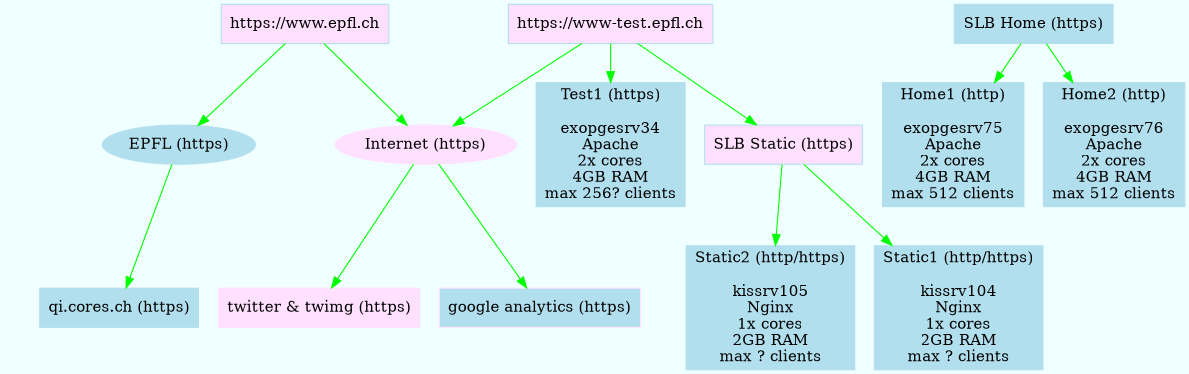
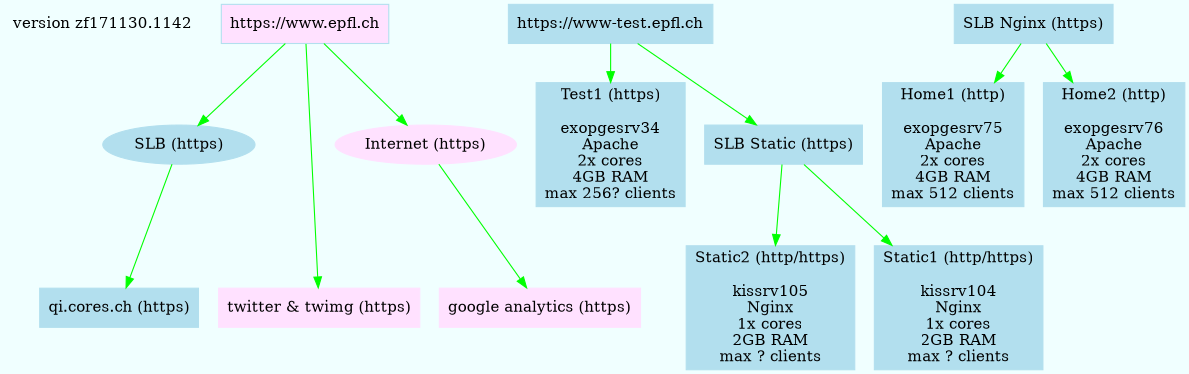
none -> (103, 24)
(611, 24) -> (611, 24)
(1034, 24) -> (1034, 24)
(522, 82) -> none
(179, 145) -> (179, 145)
(784, 145) -> (784, 145)
(376, 222) -> (312, 160)
(540, 308) -> (540, 308)
